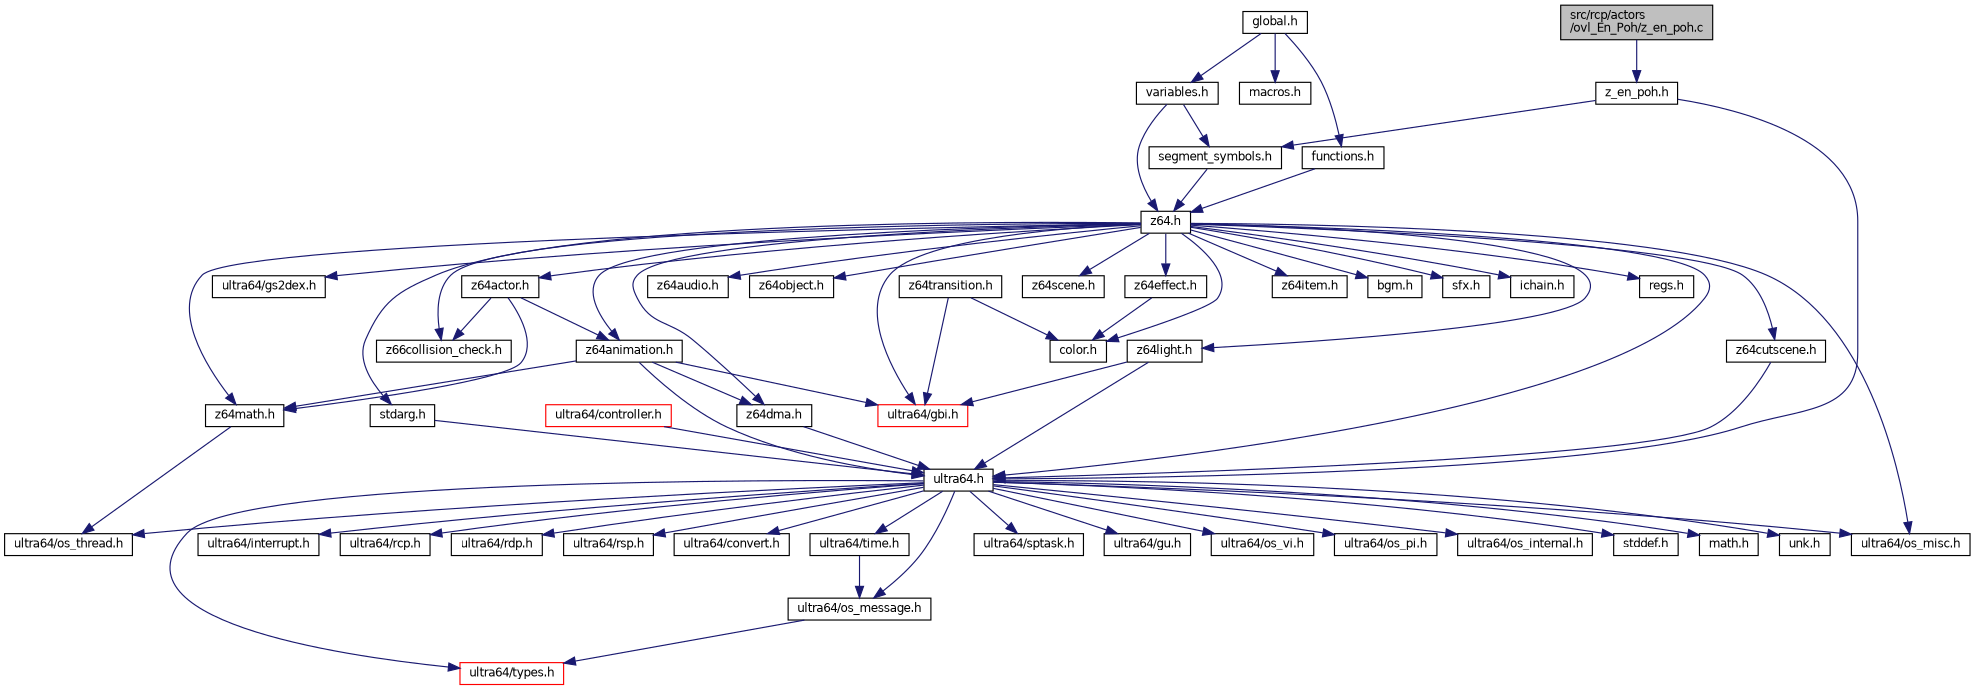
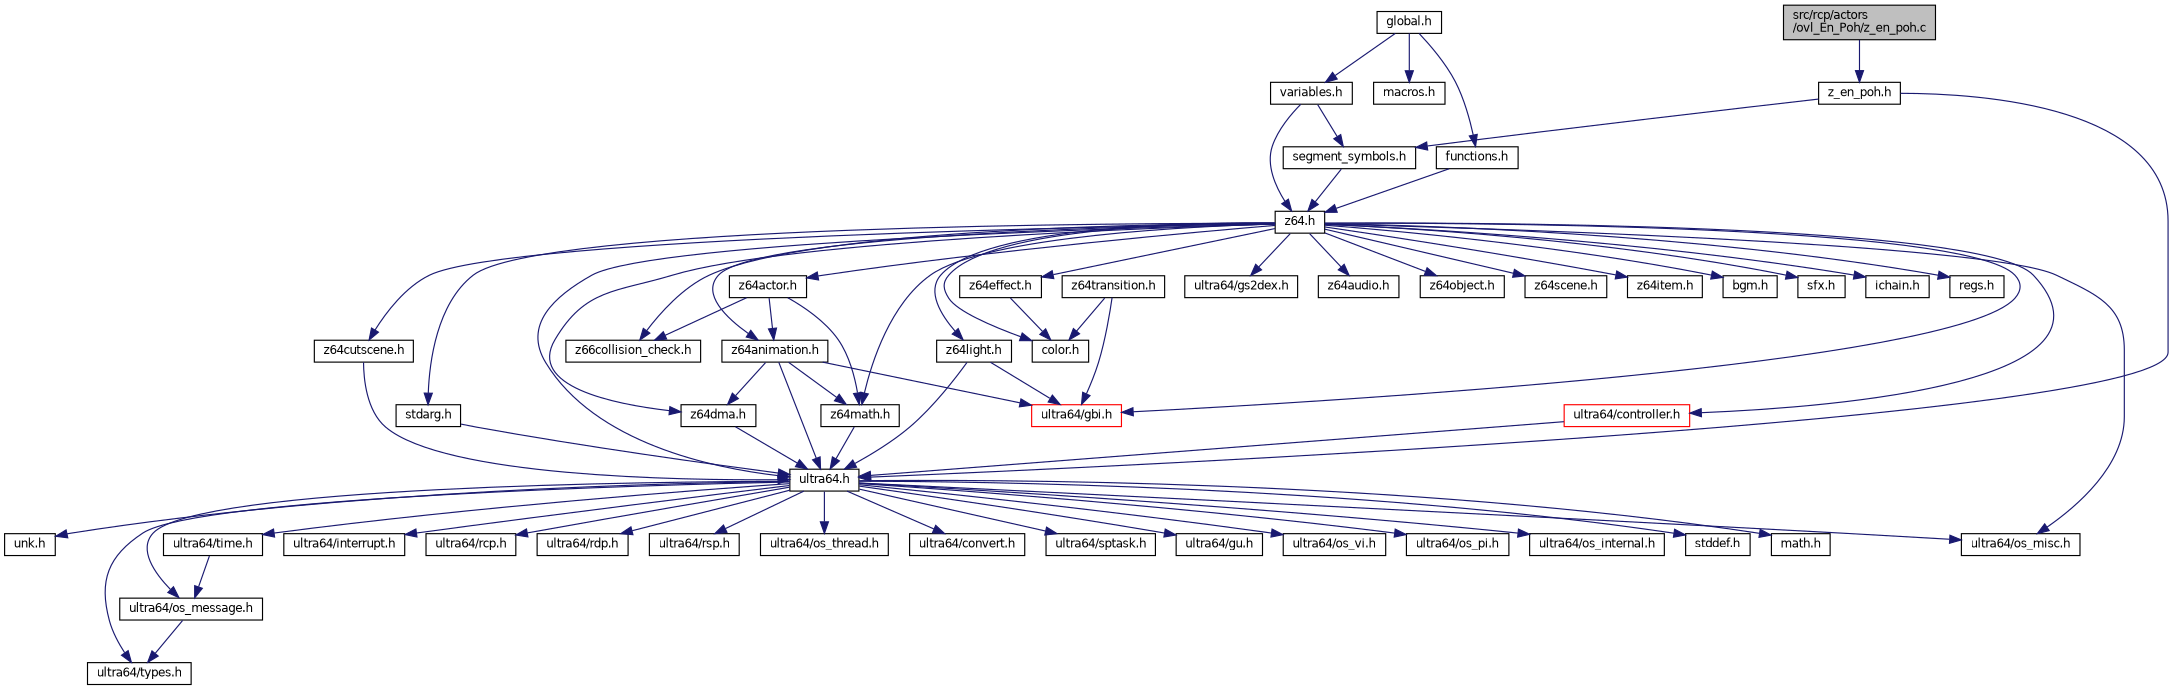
none -> (2047, 299)
(161, 477) -> (845, 443)
(512, 674) -> (139, 674)
